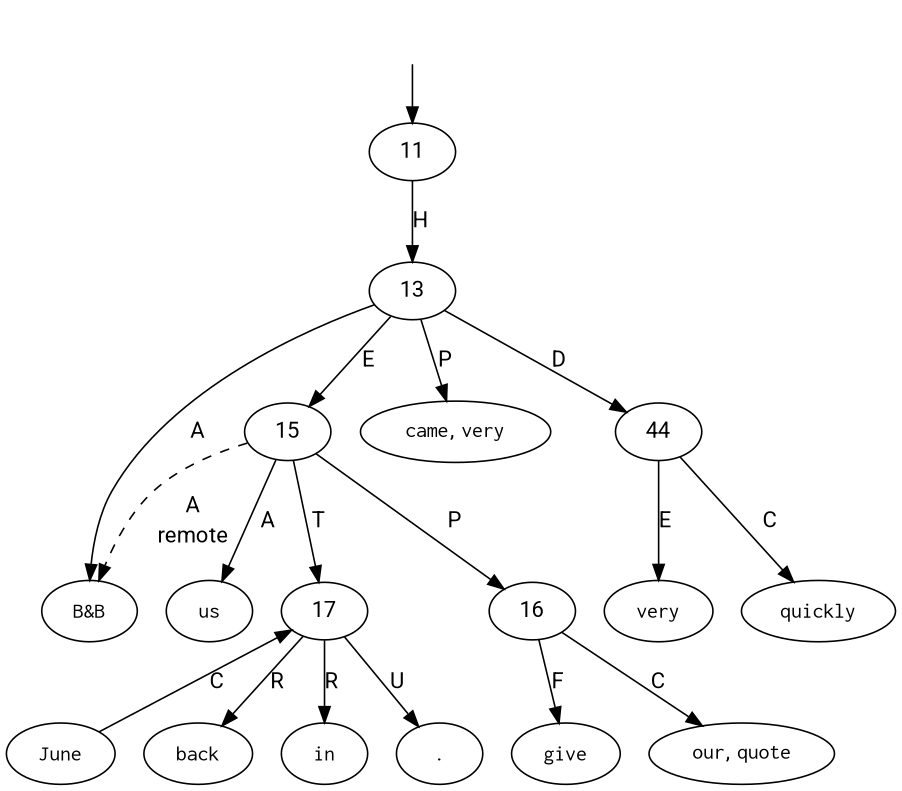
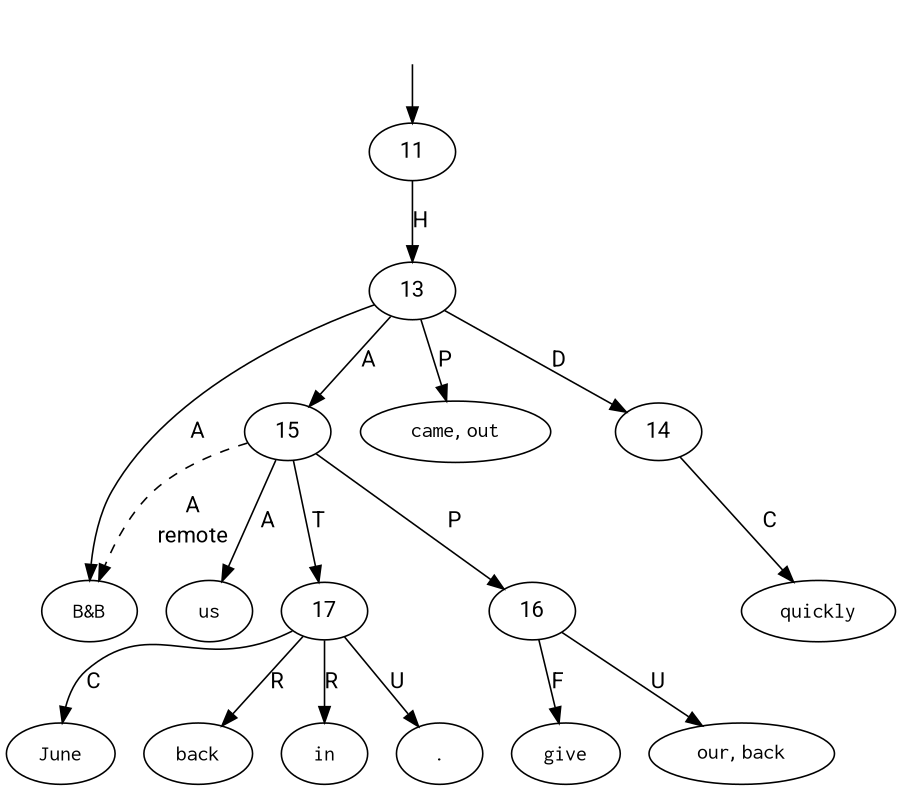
(369, 360) -> (369, 360)
(484, 430) -> (484, 430)
(659, 432) -> (659, 432)
(659, 611) -> none
(659, 682) -> (659, 682)
(188, 685) -> (166, 645)
(764, 752) -> (764, 752)
